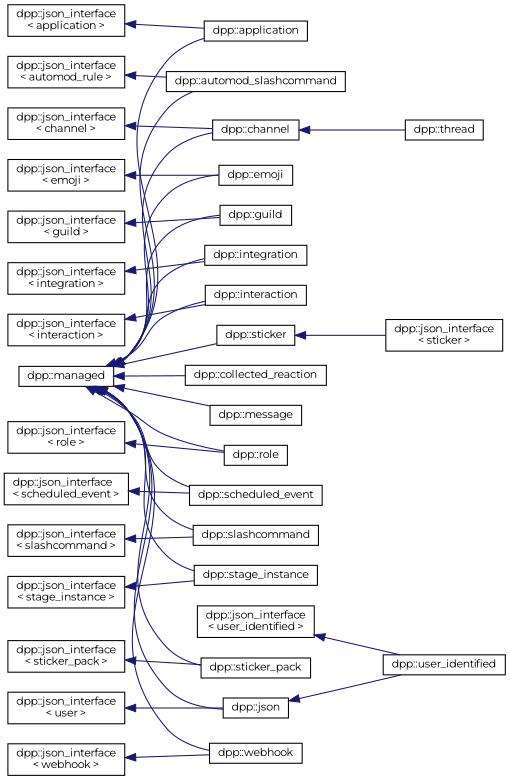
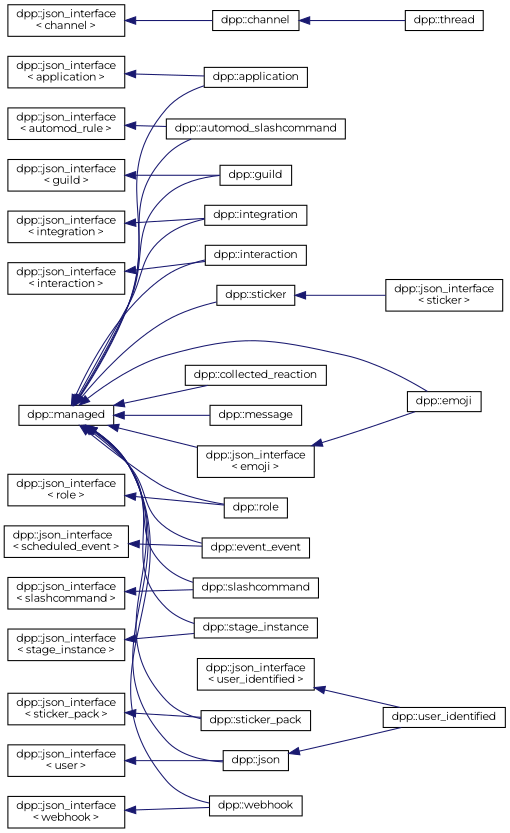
(158, 168) -> (158, 438)
(256, 495) -> (256, 548)
